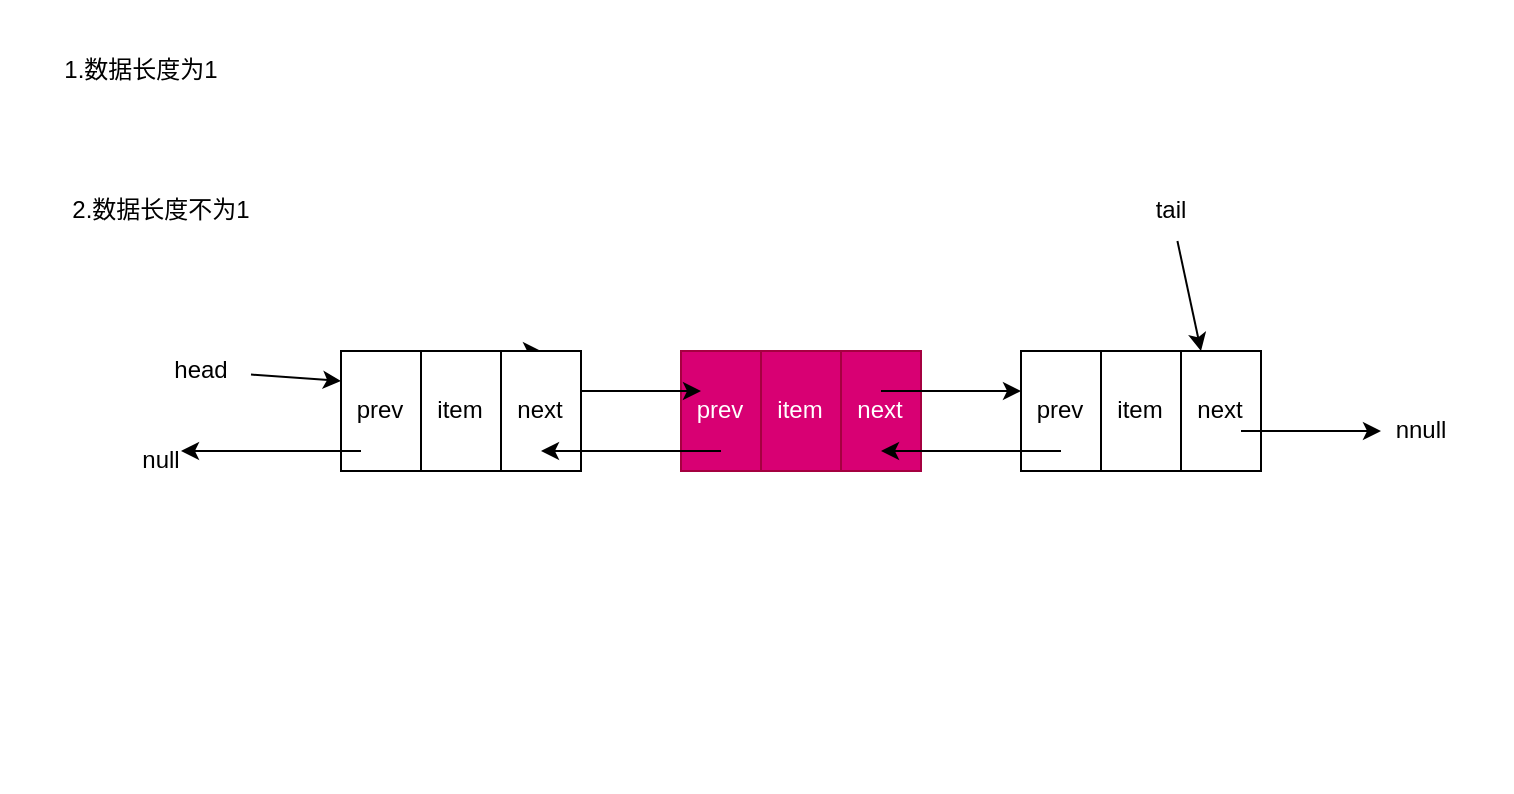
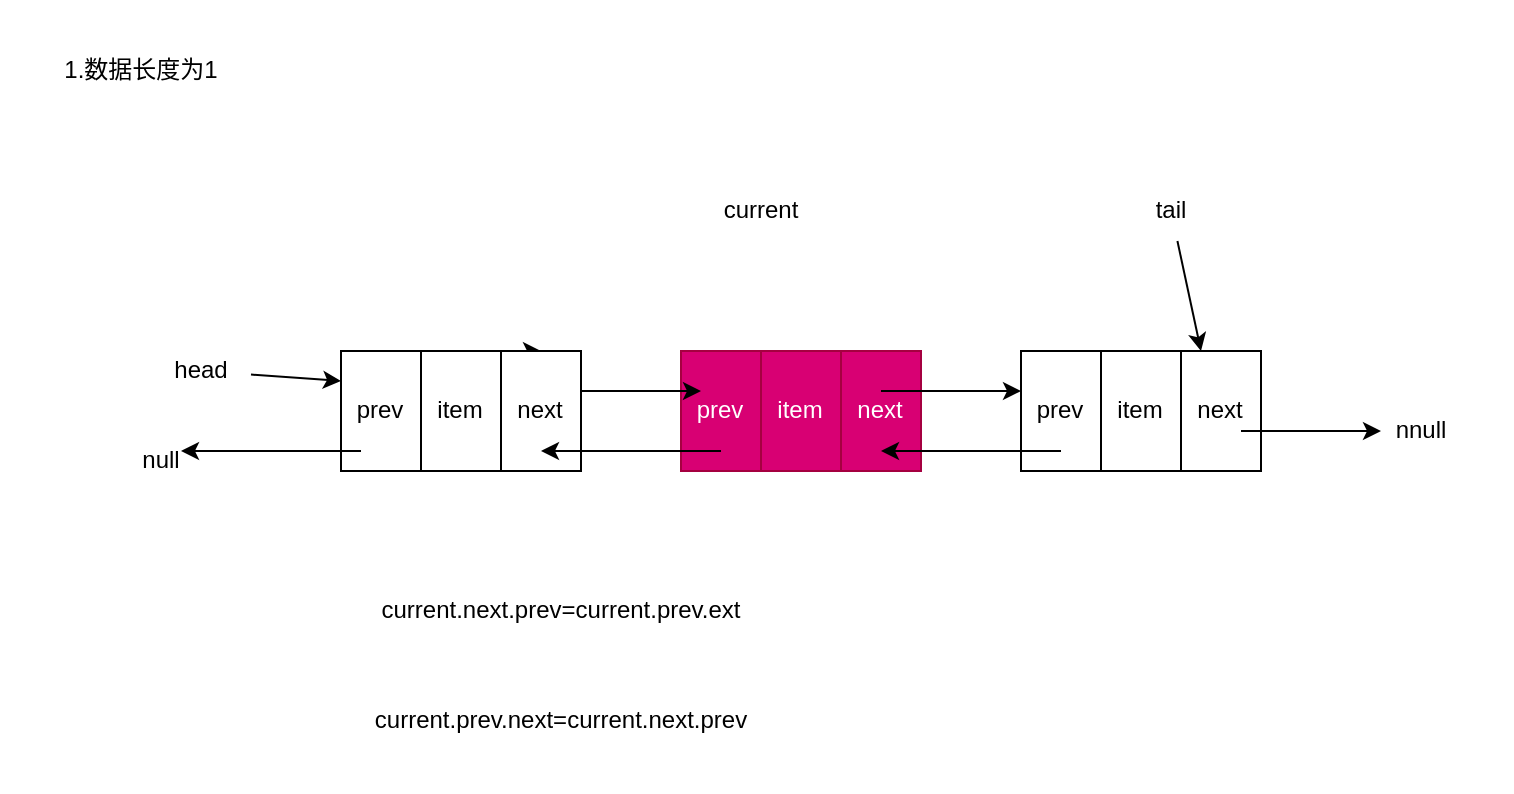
(161, 211) -> none
none -> (761, 211)
none -> (561, 611)
none -> (561, 721)
